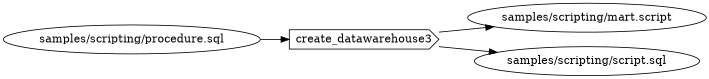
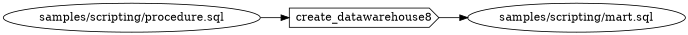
(587, 18) -> (577, 18)
(364, 39) -> (364, 18)
(587, 61) -> none
